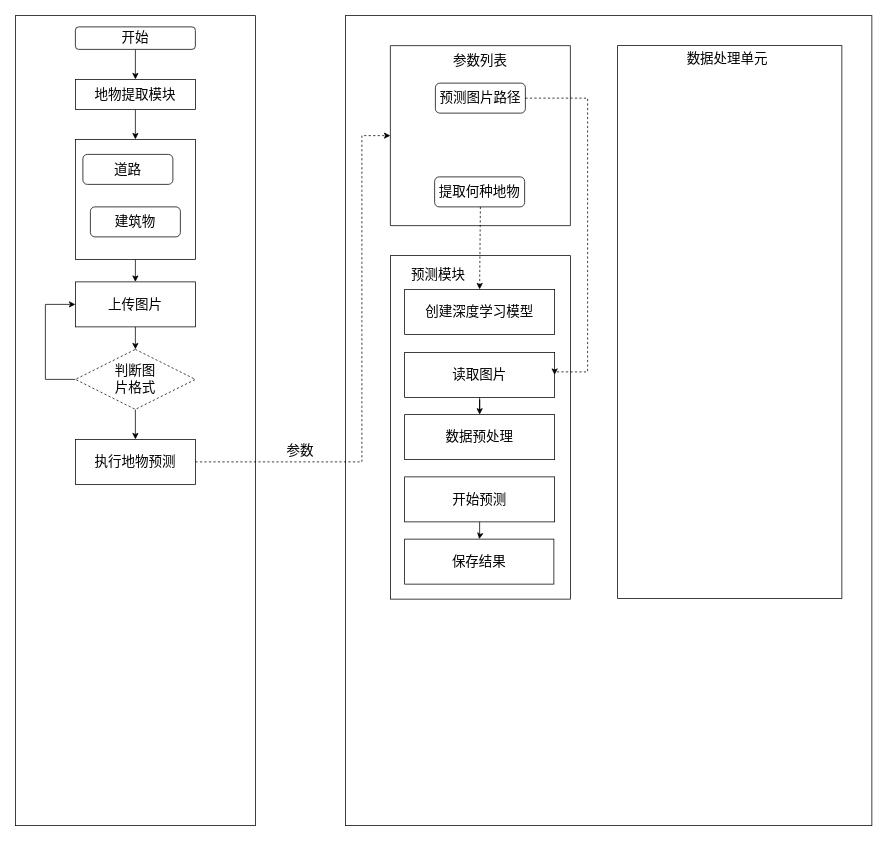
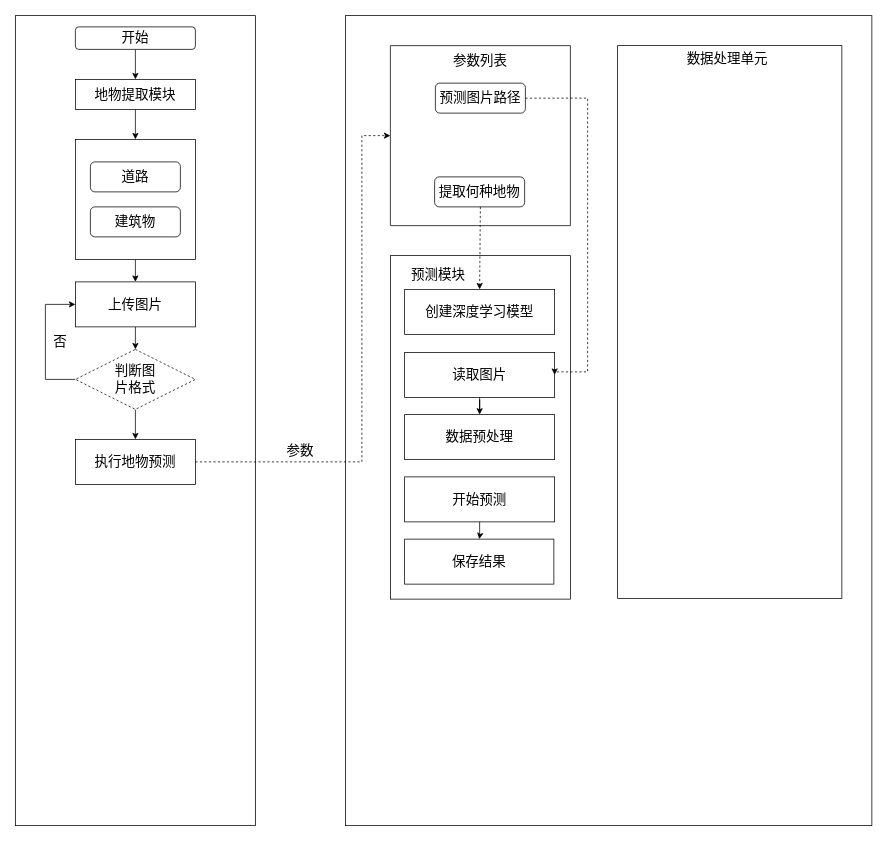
(128, 169) -> (135, 177)
none -> (60, 342)
